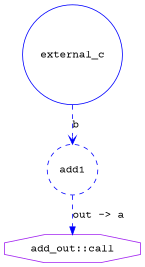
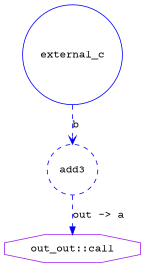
(73, 170) -> (73, 170)
(73, 249) -> (73, 249)
